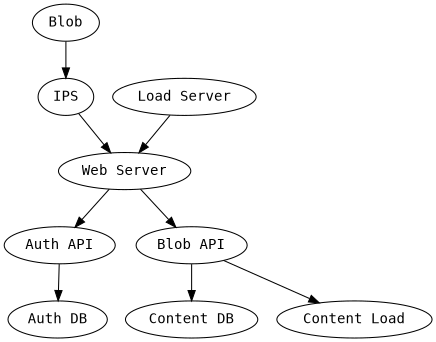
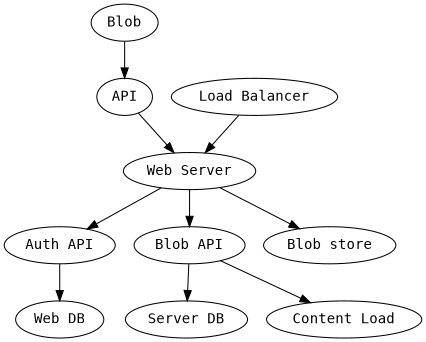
(66, 97) -> (125, 97)
(184, 97) -> (254, 97)
none -> (330, 245)
(58, 319) -> (60, 319)
(192, 319) -> (186, 319)
